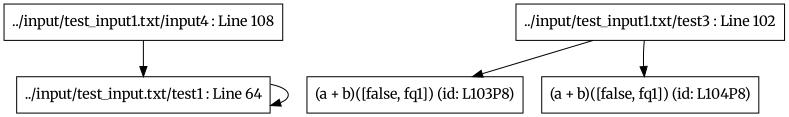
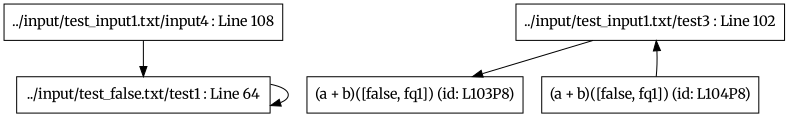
(644, 54) -> (657, 64)
(143, 95) -> (143, 95)
